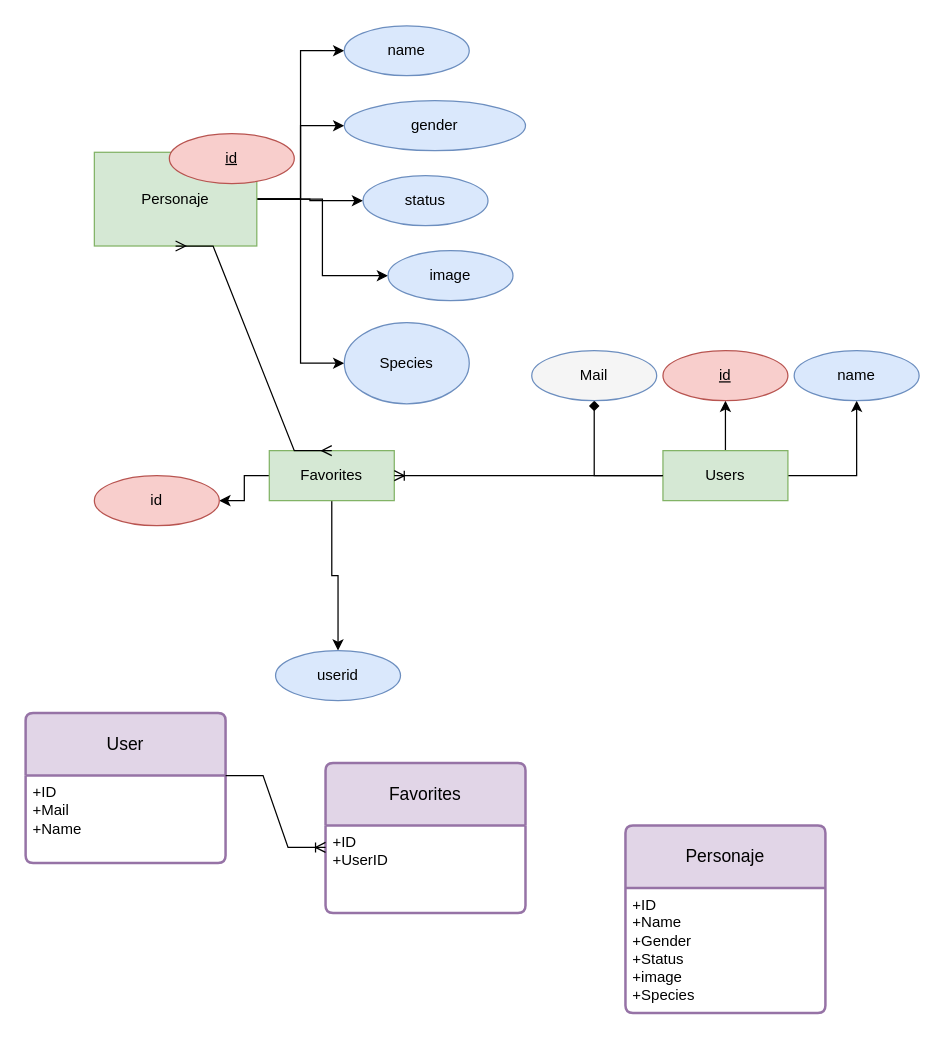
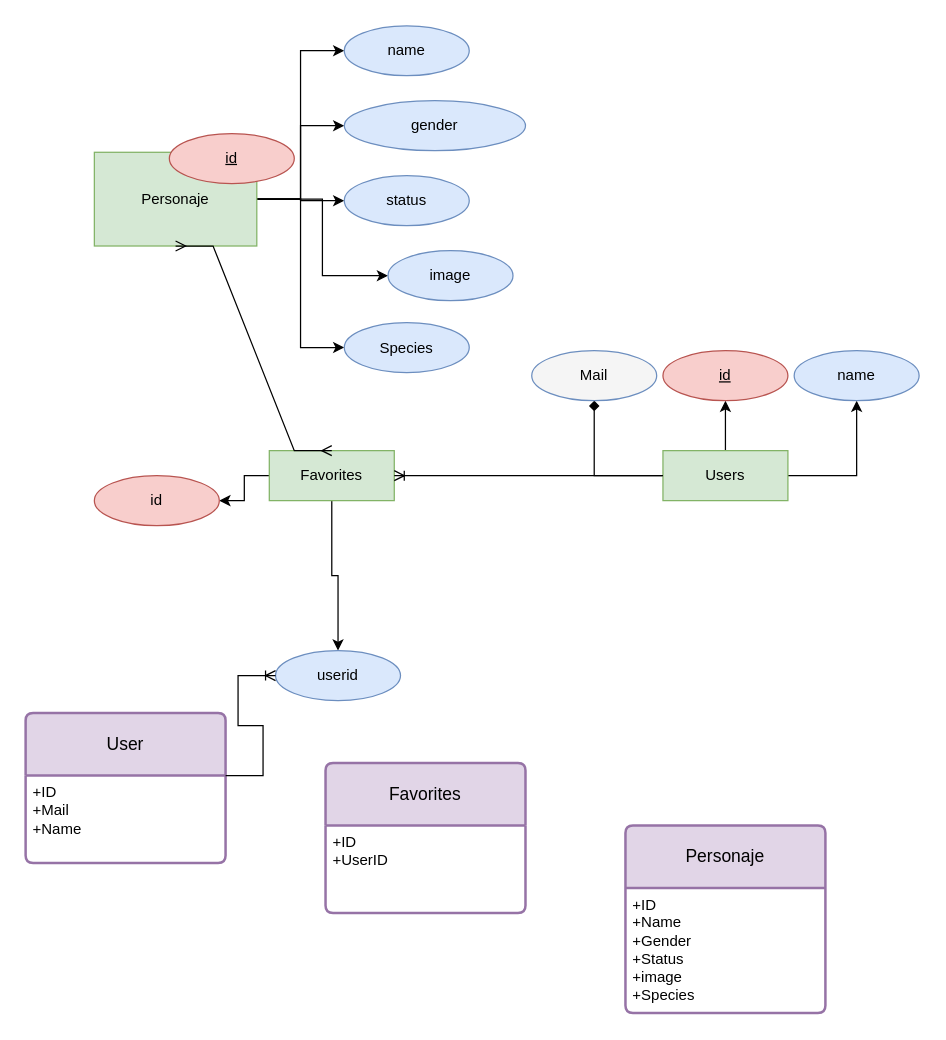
(426, 201) -> (407, 201)
(407, 363) -> (407, 348)
(281, 826) -> (238, 722)
